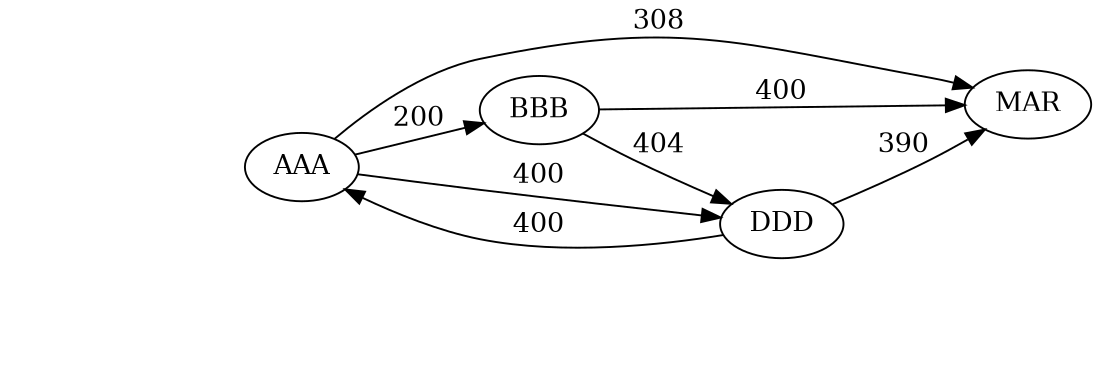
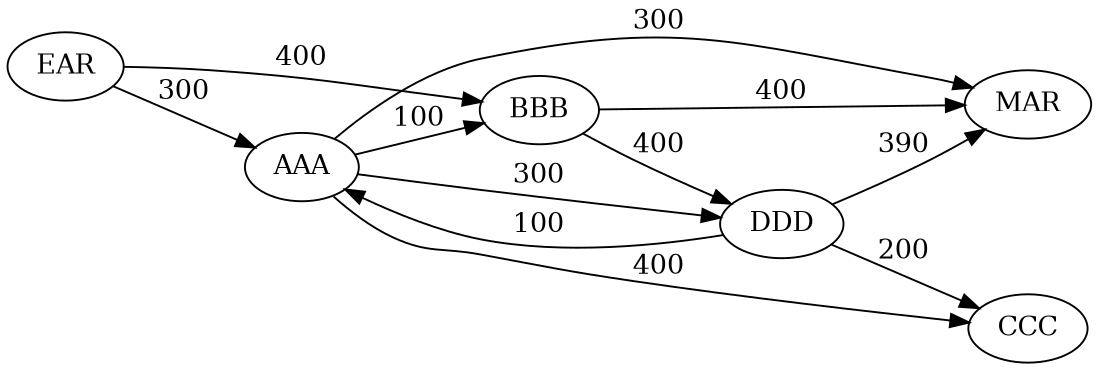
(659, 22) -> (659, 22)
none -> (66, 66)
(419, 119) -> (419, 119)
(659, 145) -> (659, 145)
(539, 176) -> (539, 176)
(539, 225) -> (539, 225)
none -> (1028, 328)
